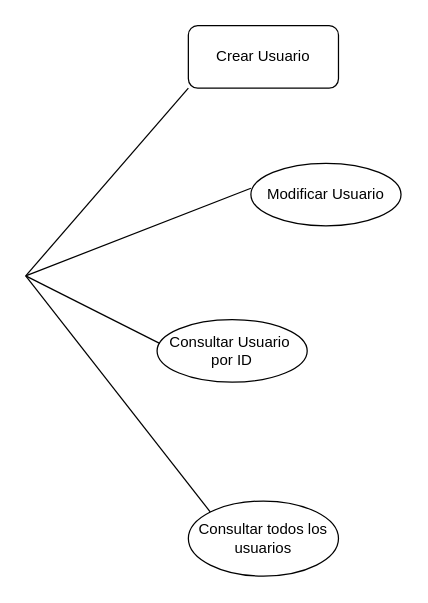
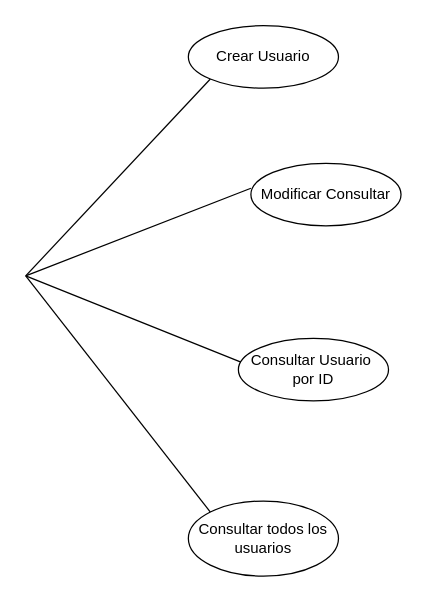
(263, 57) -> (263, 57)
(326, 194) -> (326, 194)
(232, 351) -> (313, 369)
